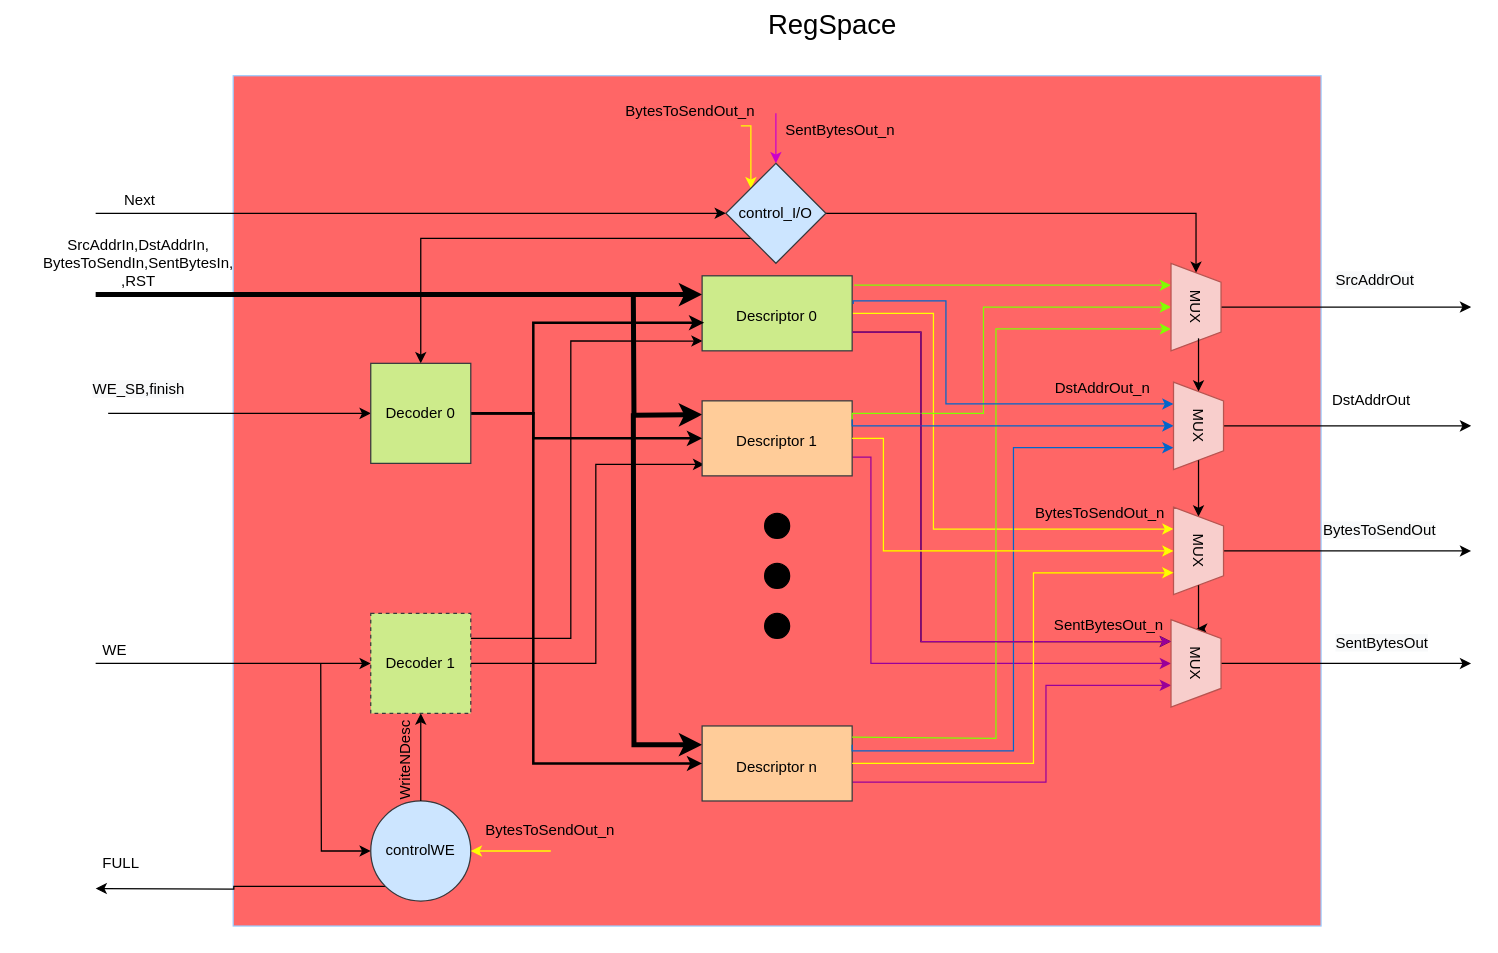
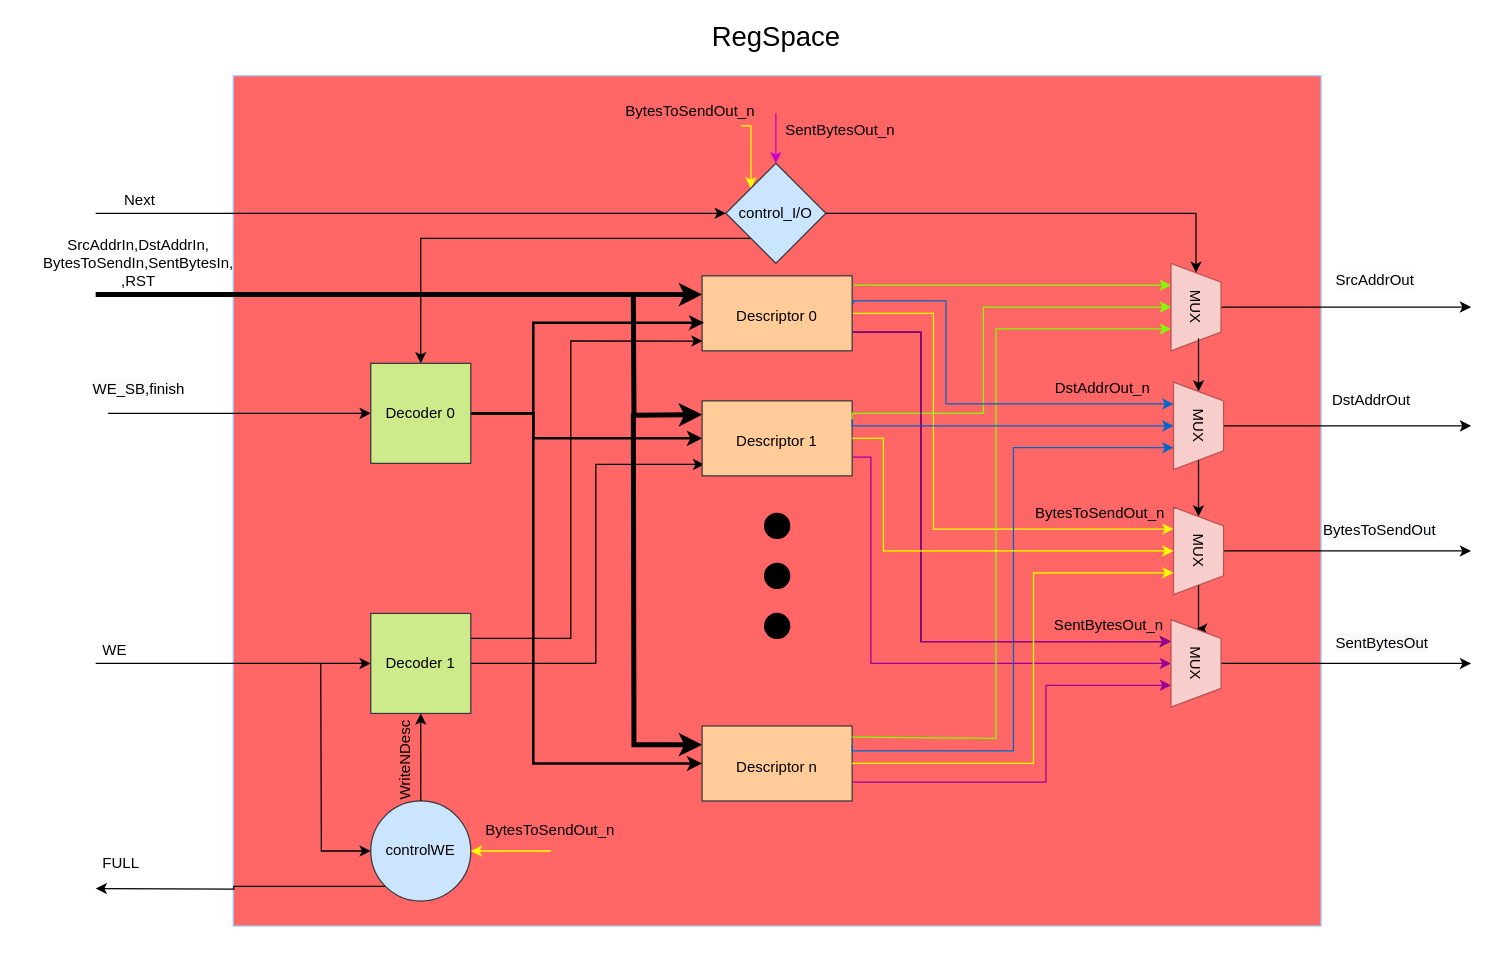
(832, 26) -> (776, 38)
(777, 313) -> (777, 313)
(421, 663) -> (421, 663)
